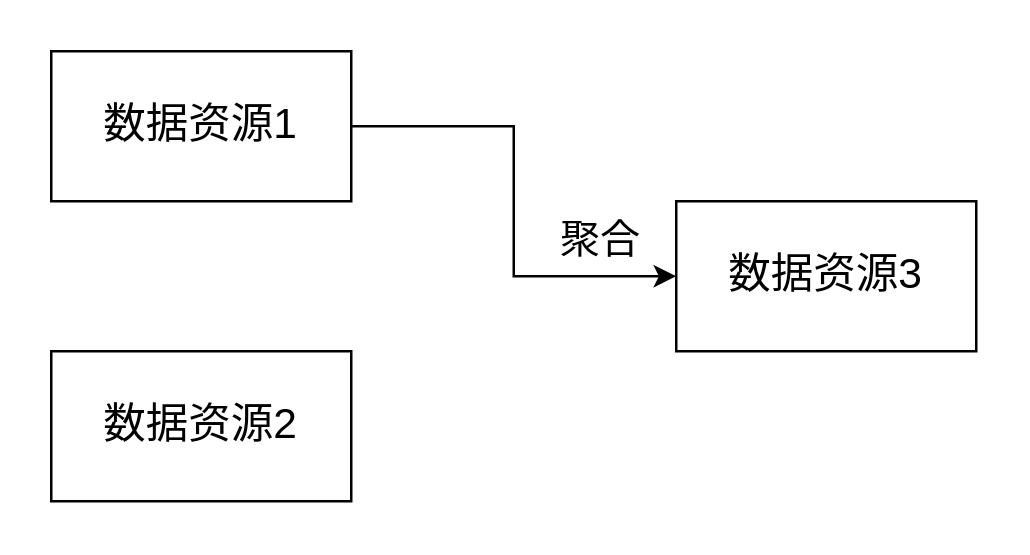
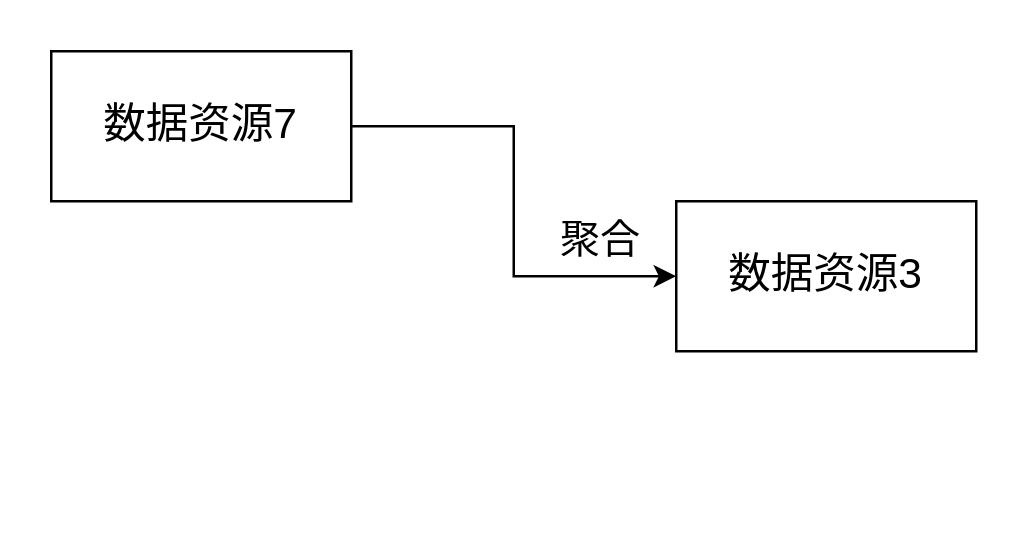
(201, 126) -> (201, 126)
(201, 426) -> none
